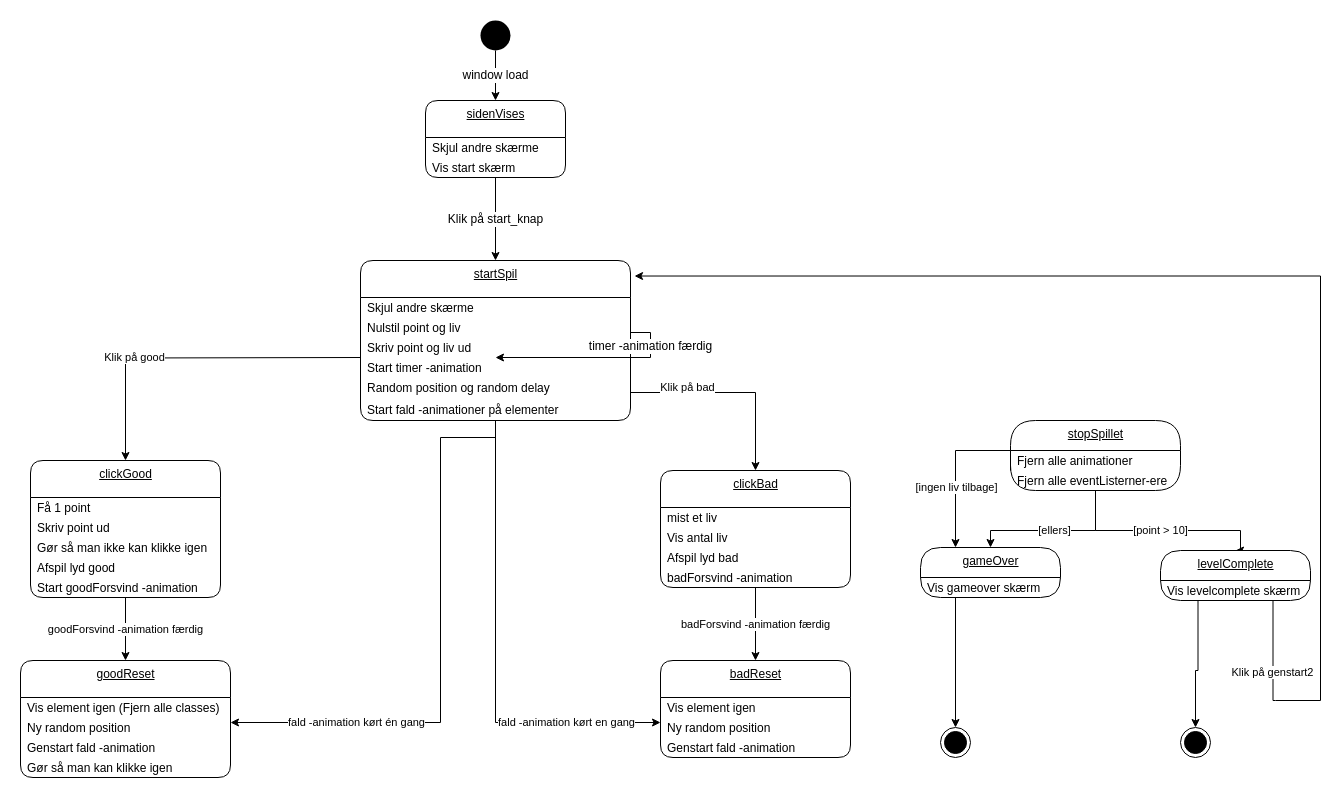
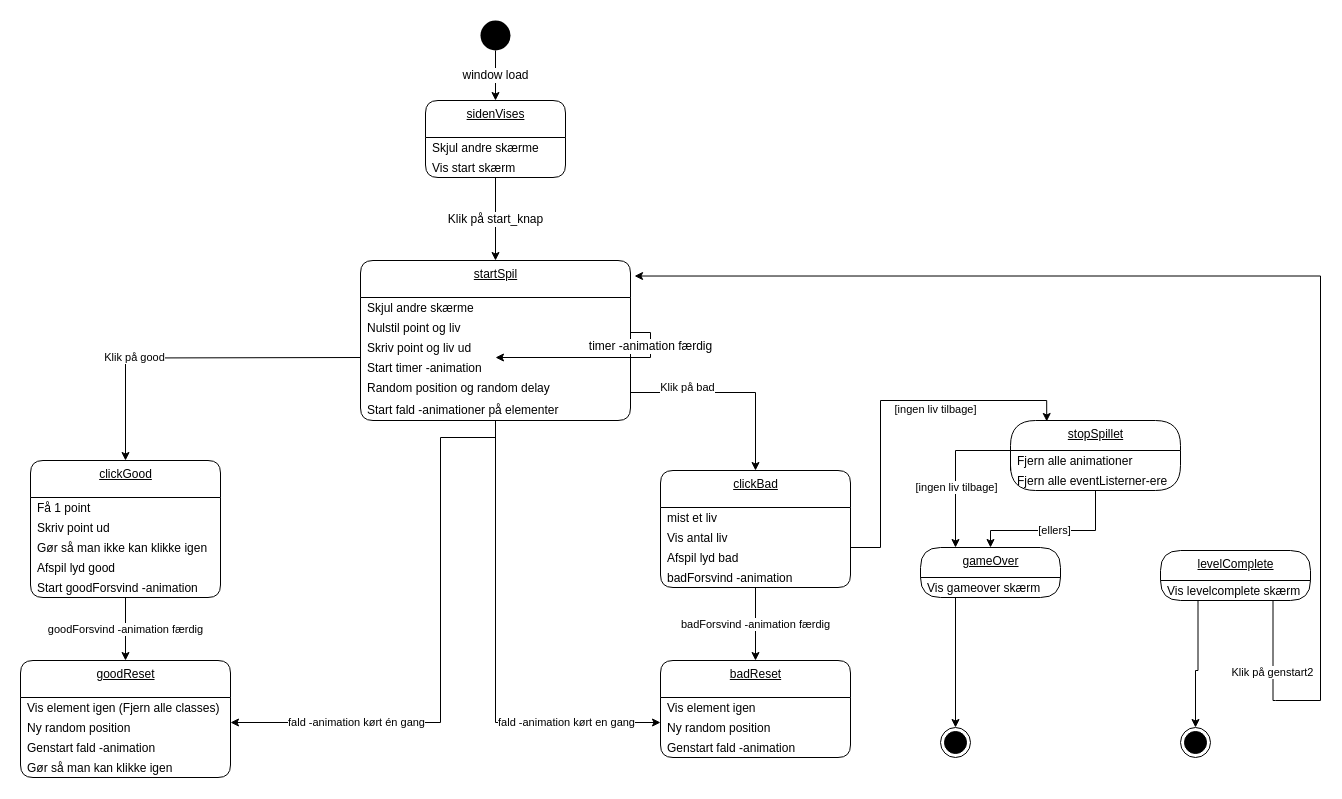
none -> (883, 401)
(1180, 531) -> none
